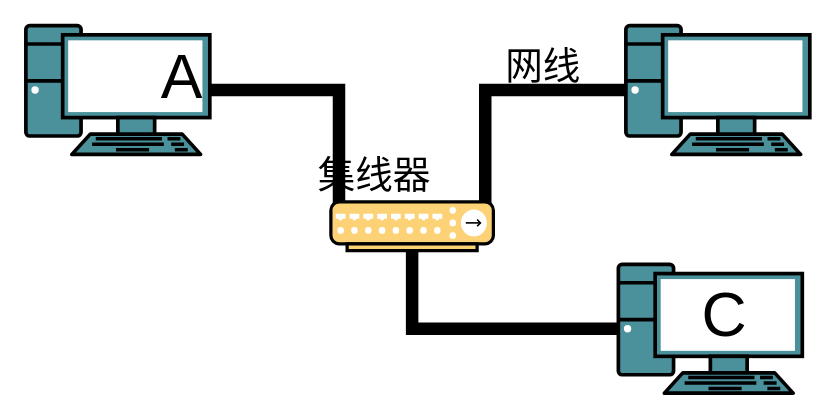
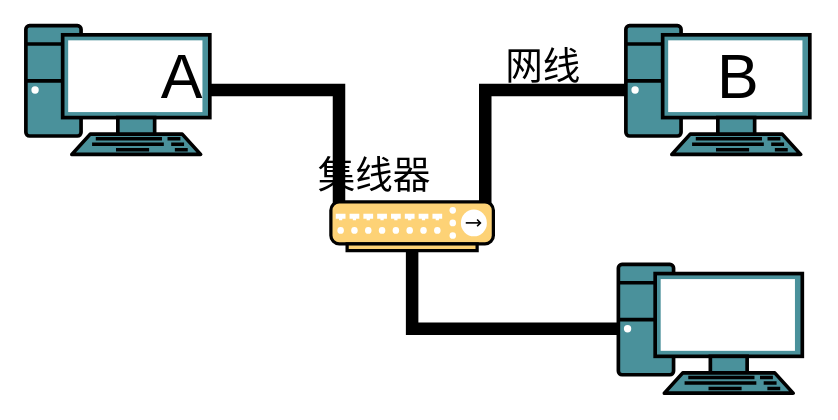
none -> (738, 76)
(724, 314) -> none
